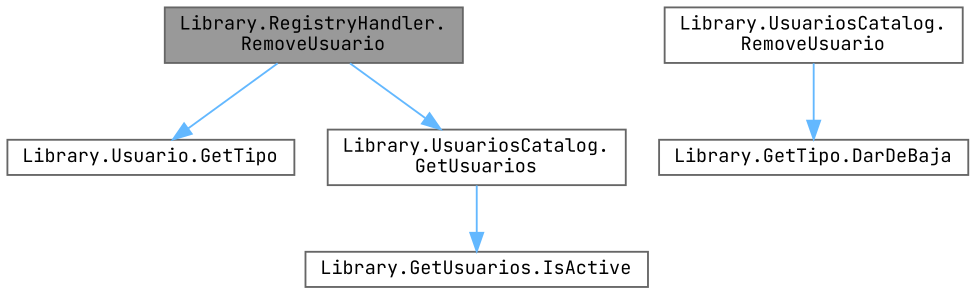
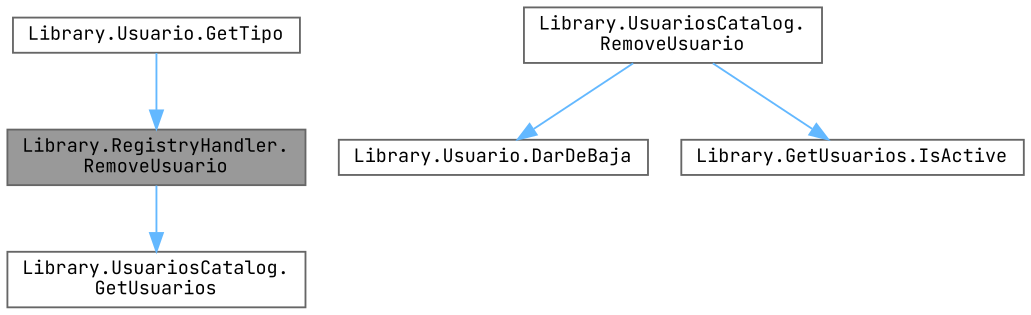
(233, 96) -> (156, 81)
(814, 157) -> (493, 157)
(477, 209) -> (763, 96)
